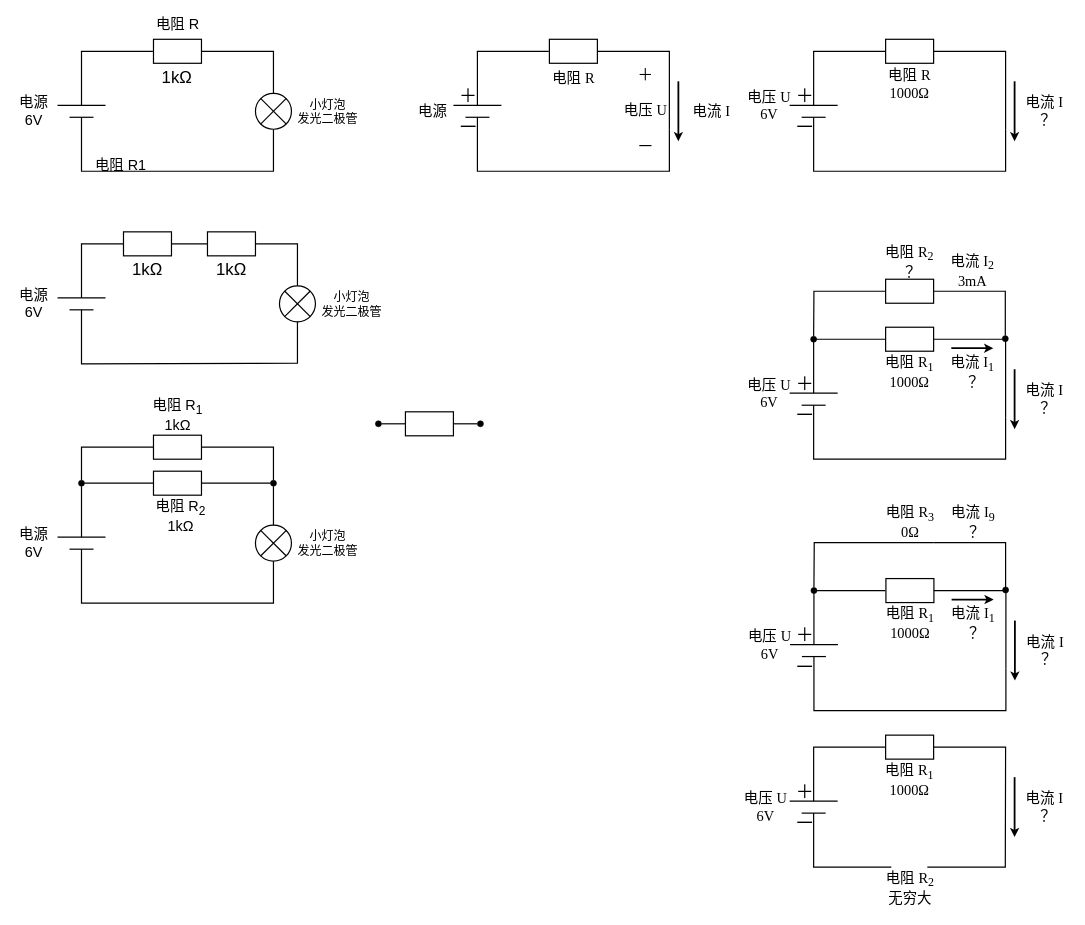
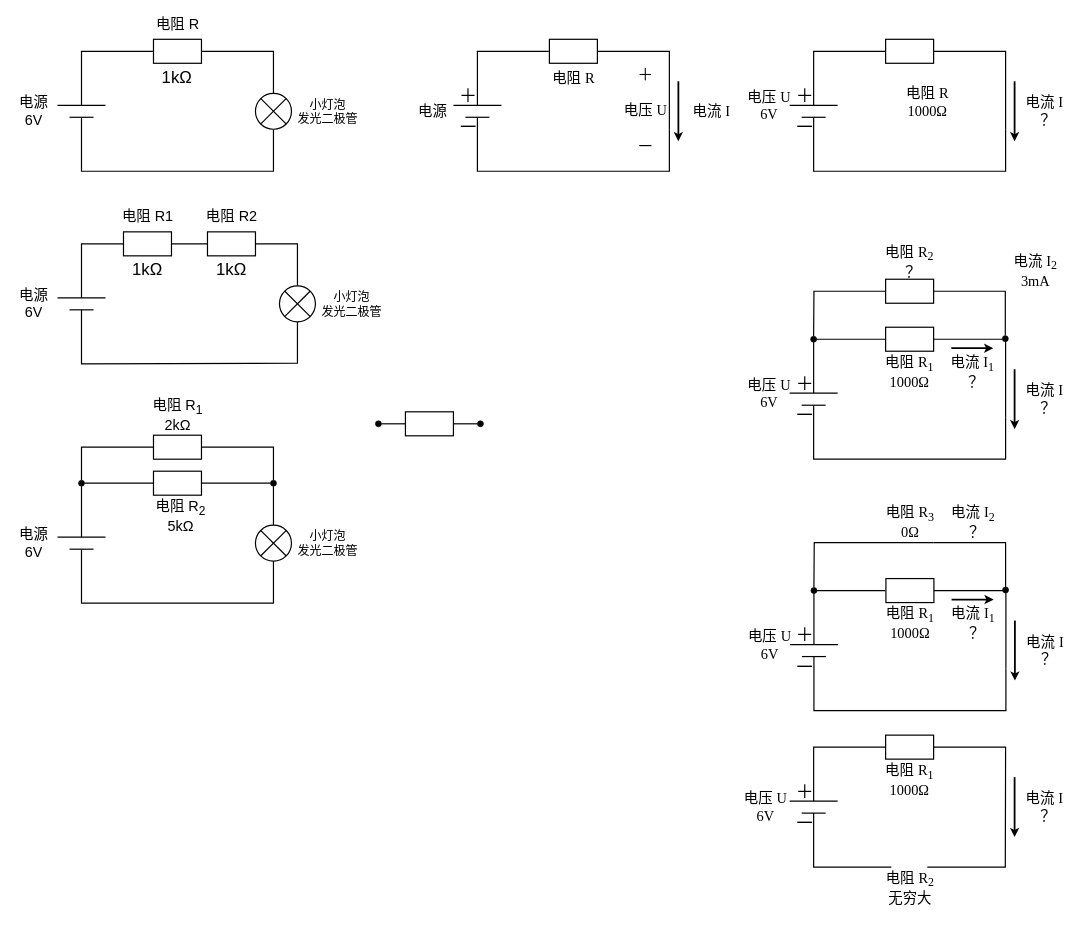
(909, 84) -> (927, 102)
(120, 166) -> (147, 217)
none -> (231, 217)
(972, 271) -> (1035, 271)
(178, 416) -> (178, 416)
(181, 516) -> (181, 516)
(973, 522) -> (973, 522)
